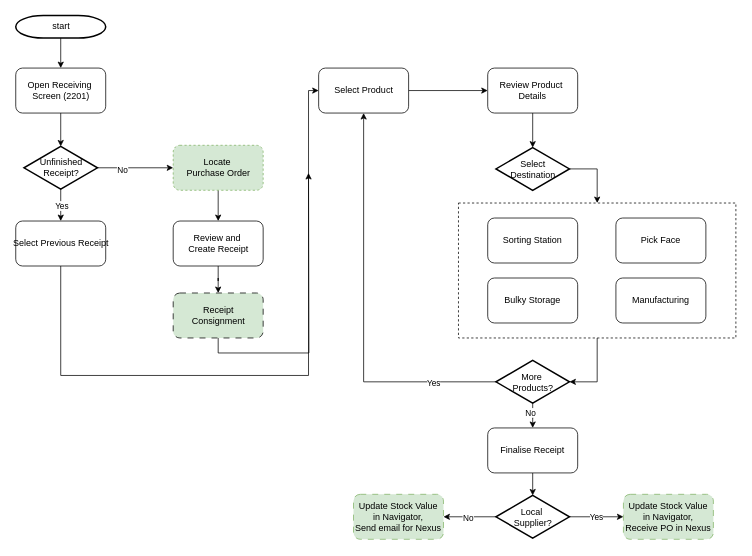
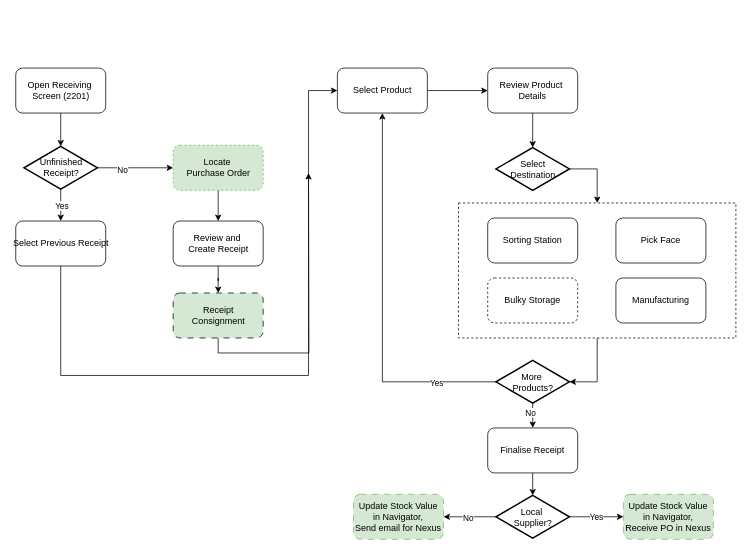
(61, 27) -> none
(61, 50) -> none
(364, 90) -> (383, 90)
(533, 300) -> (533, 300)
